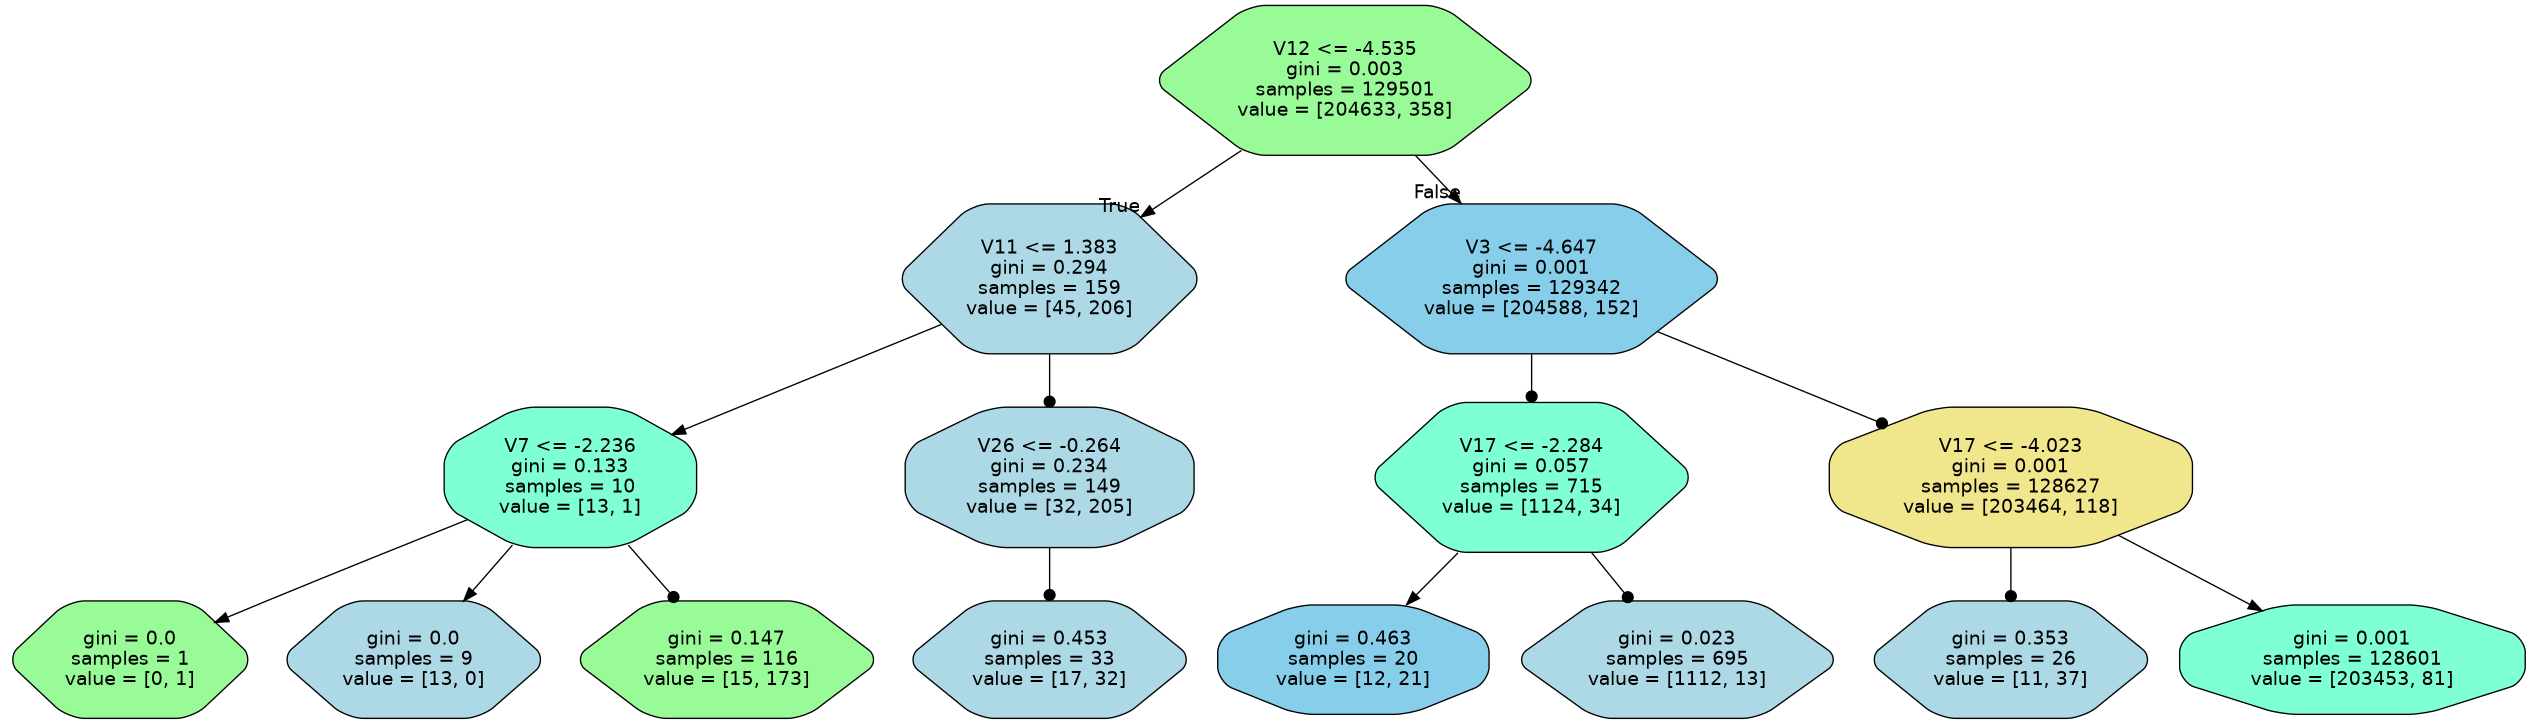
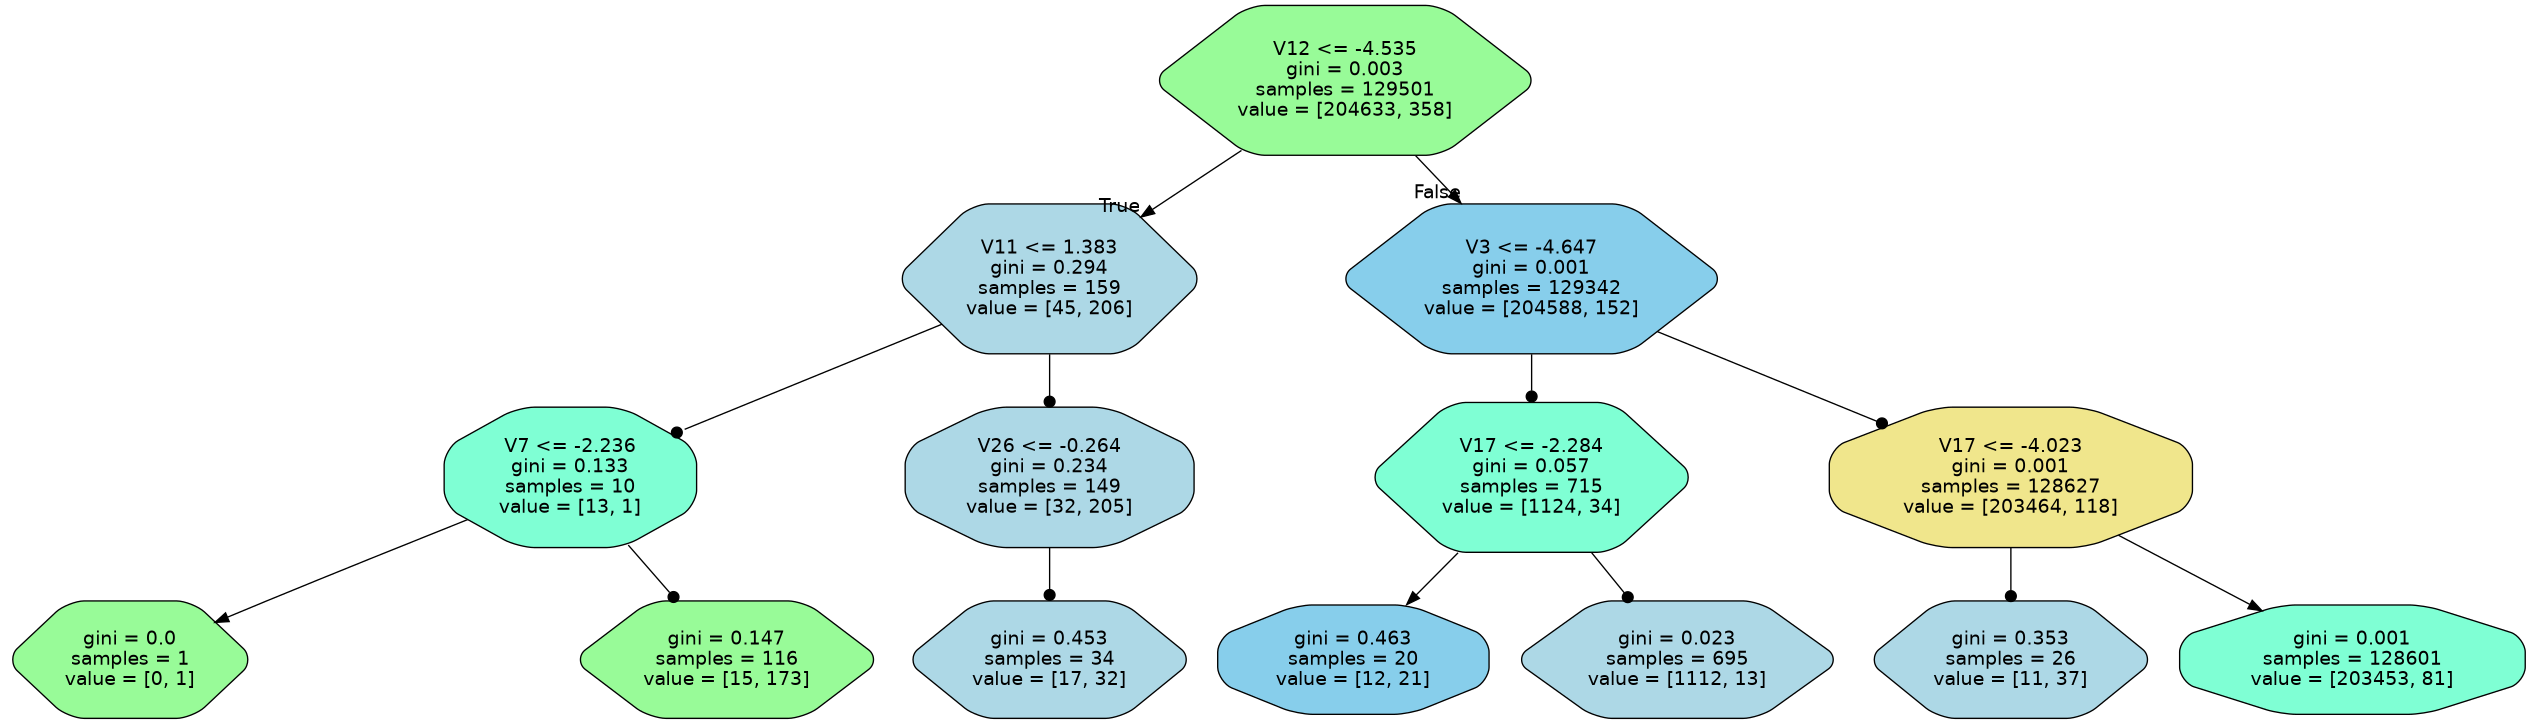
(813, 377) -> (813, 377)
(414, 660) -> none
(1050, 660) -> (1050, 660)
